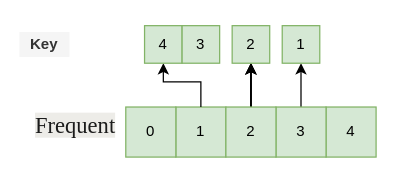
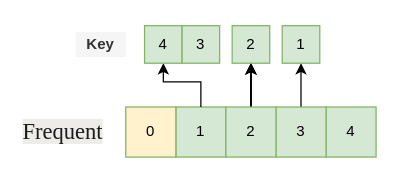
(44, 44) -> (101, 44)
(76, 126) -> (63, 132)
(151, 132) -> (151, 132)
